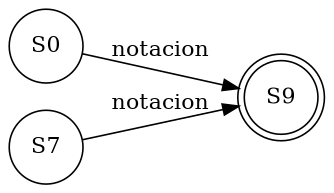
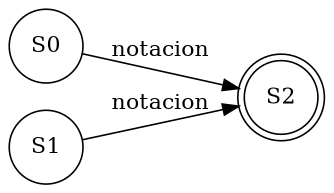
(281, 97) -> (281, 97)
(46, 147) -> (46, 147)
